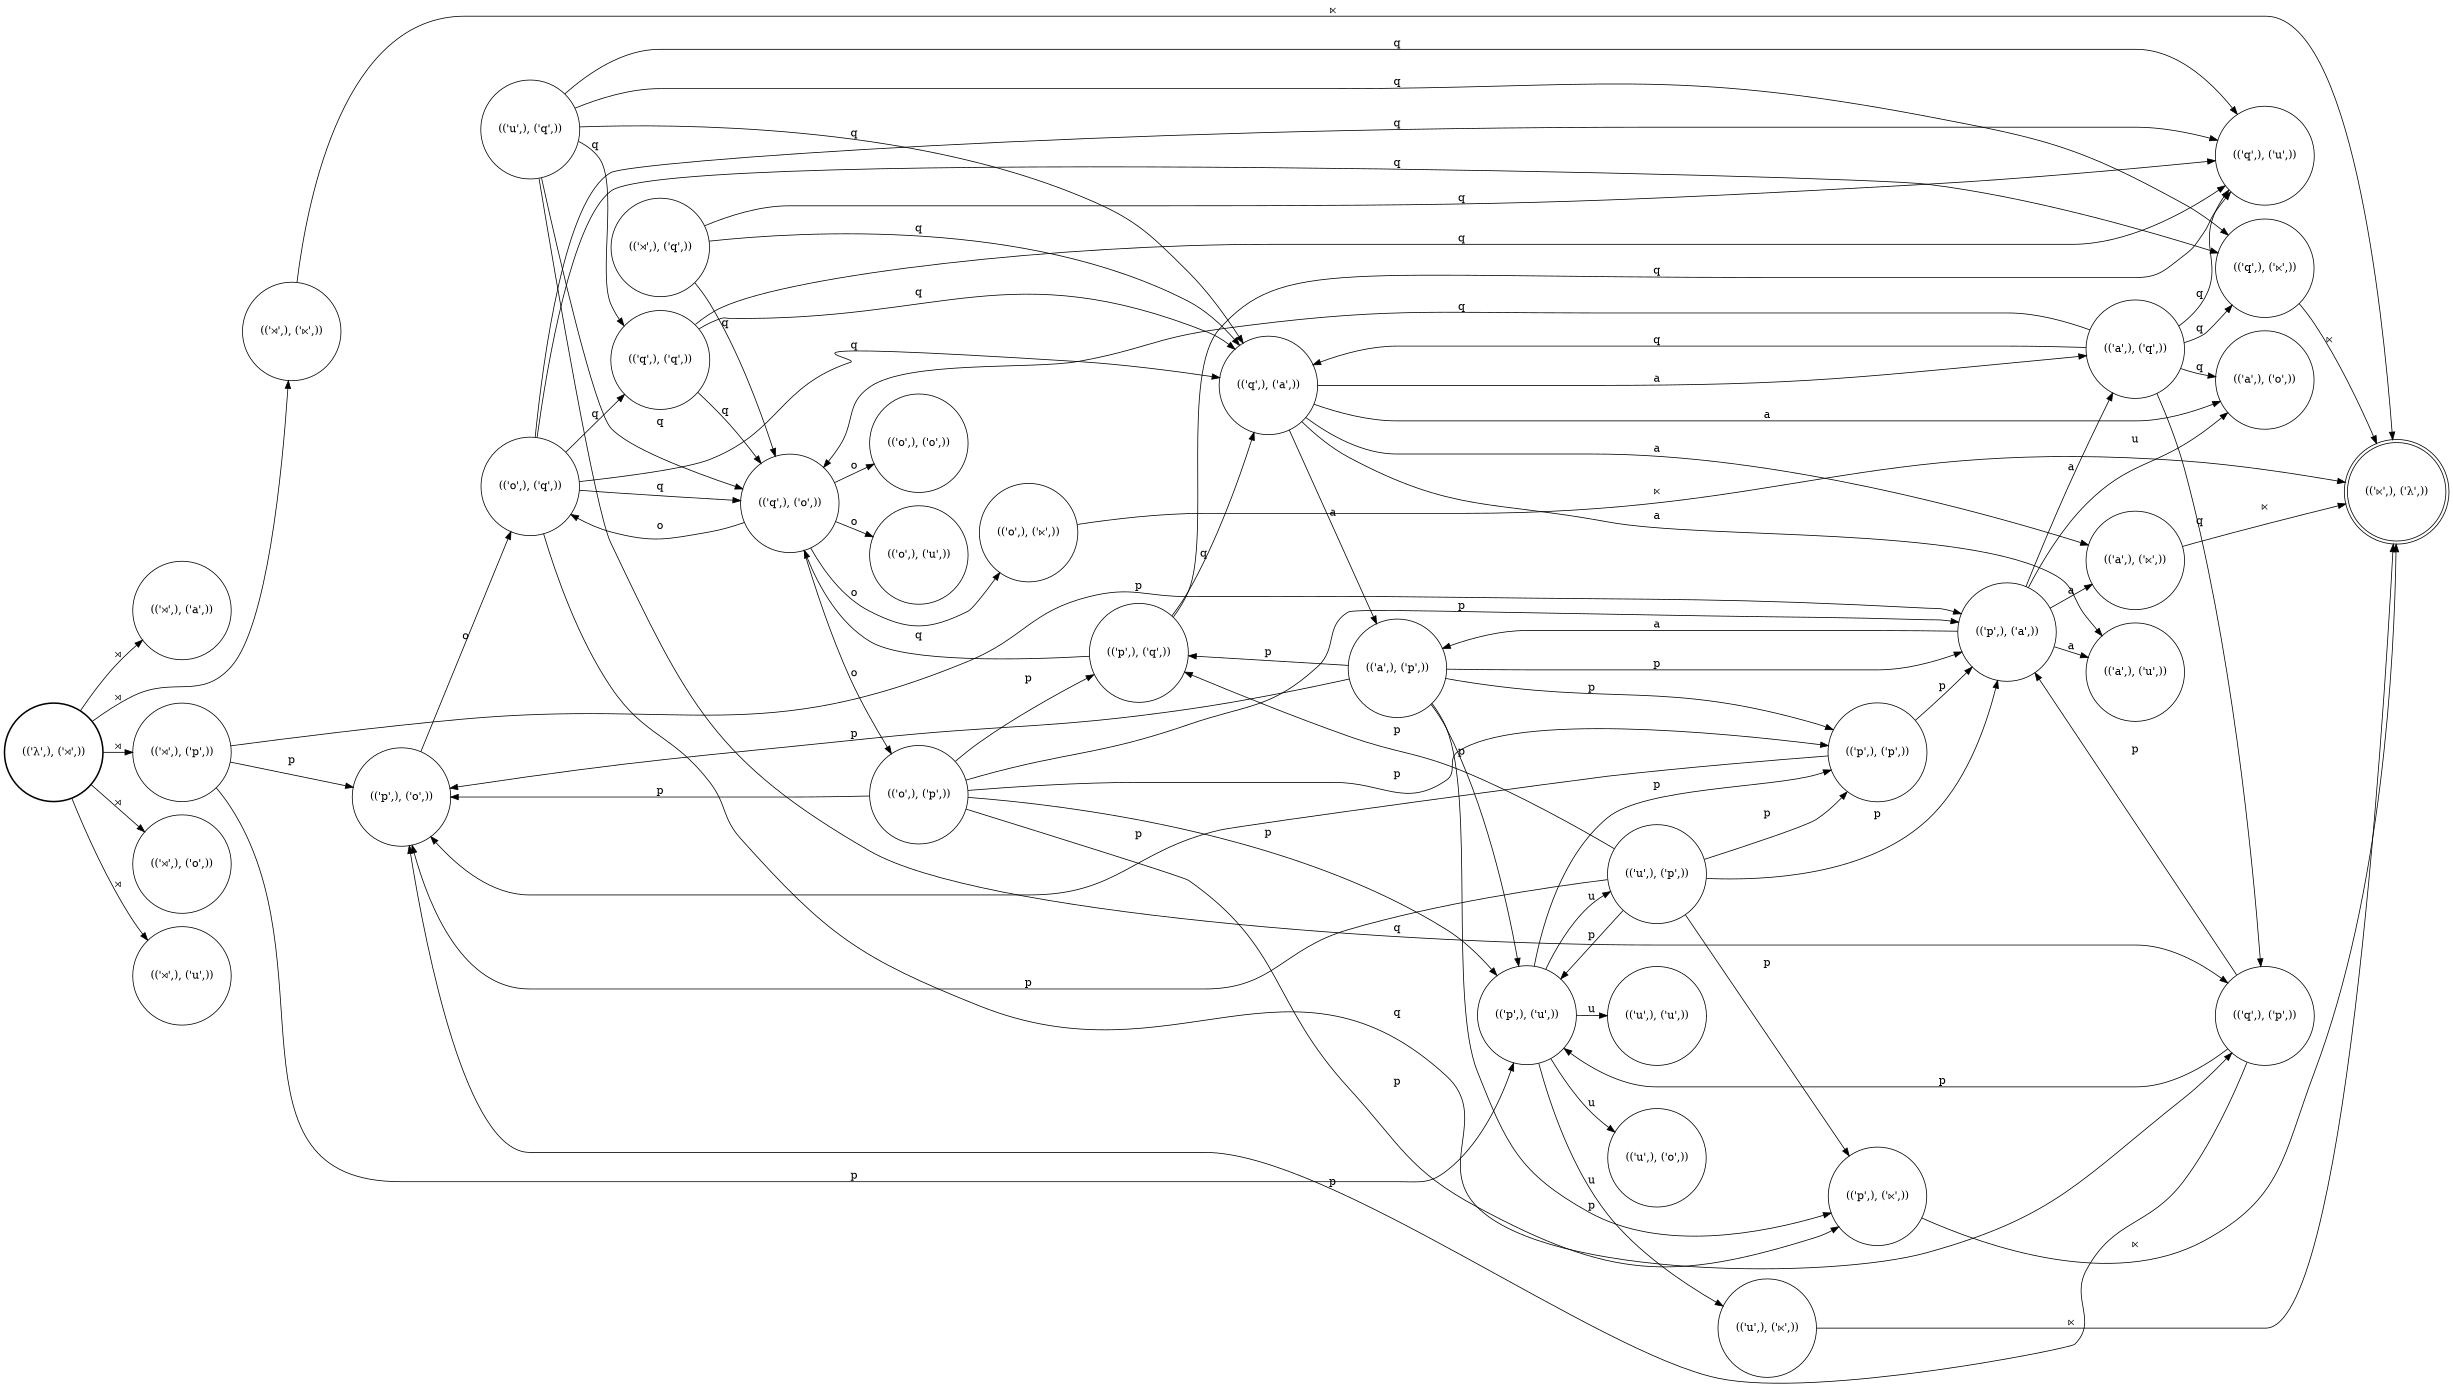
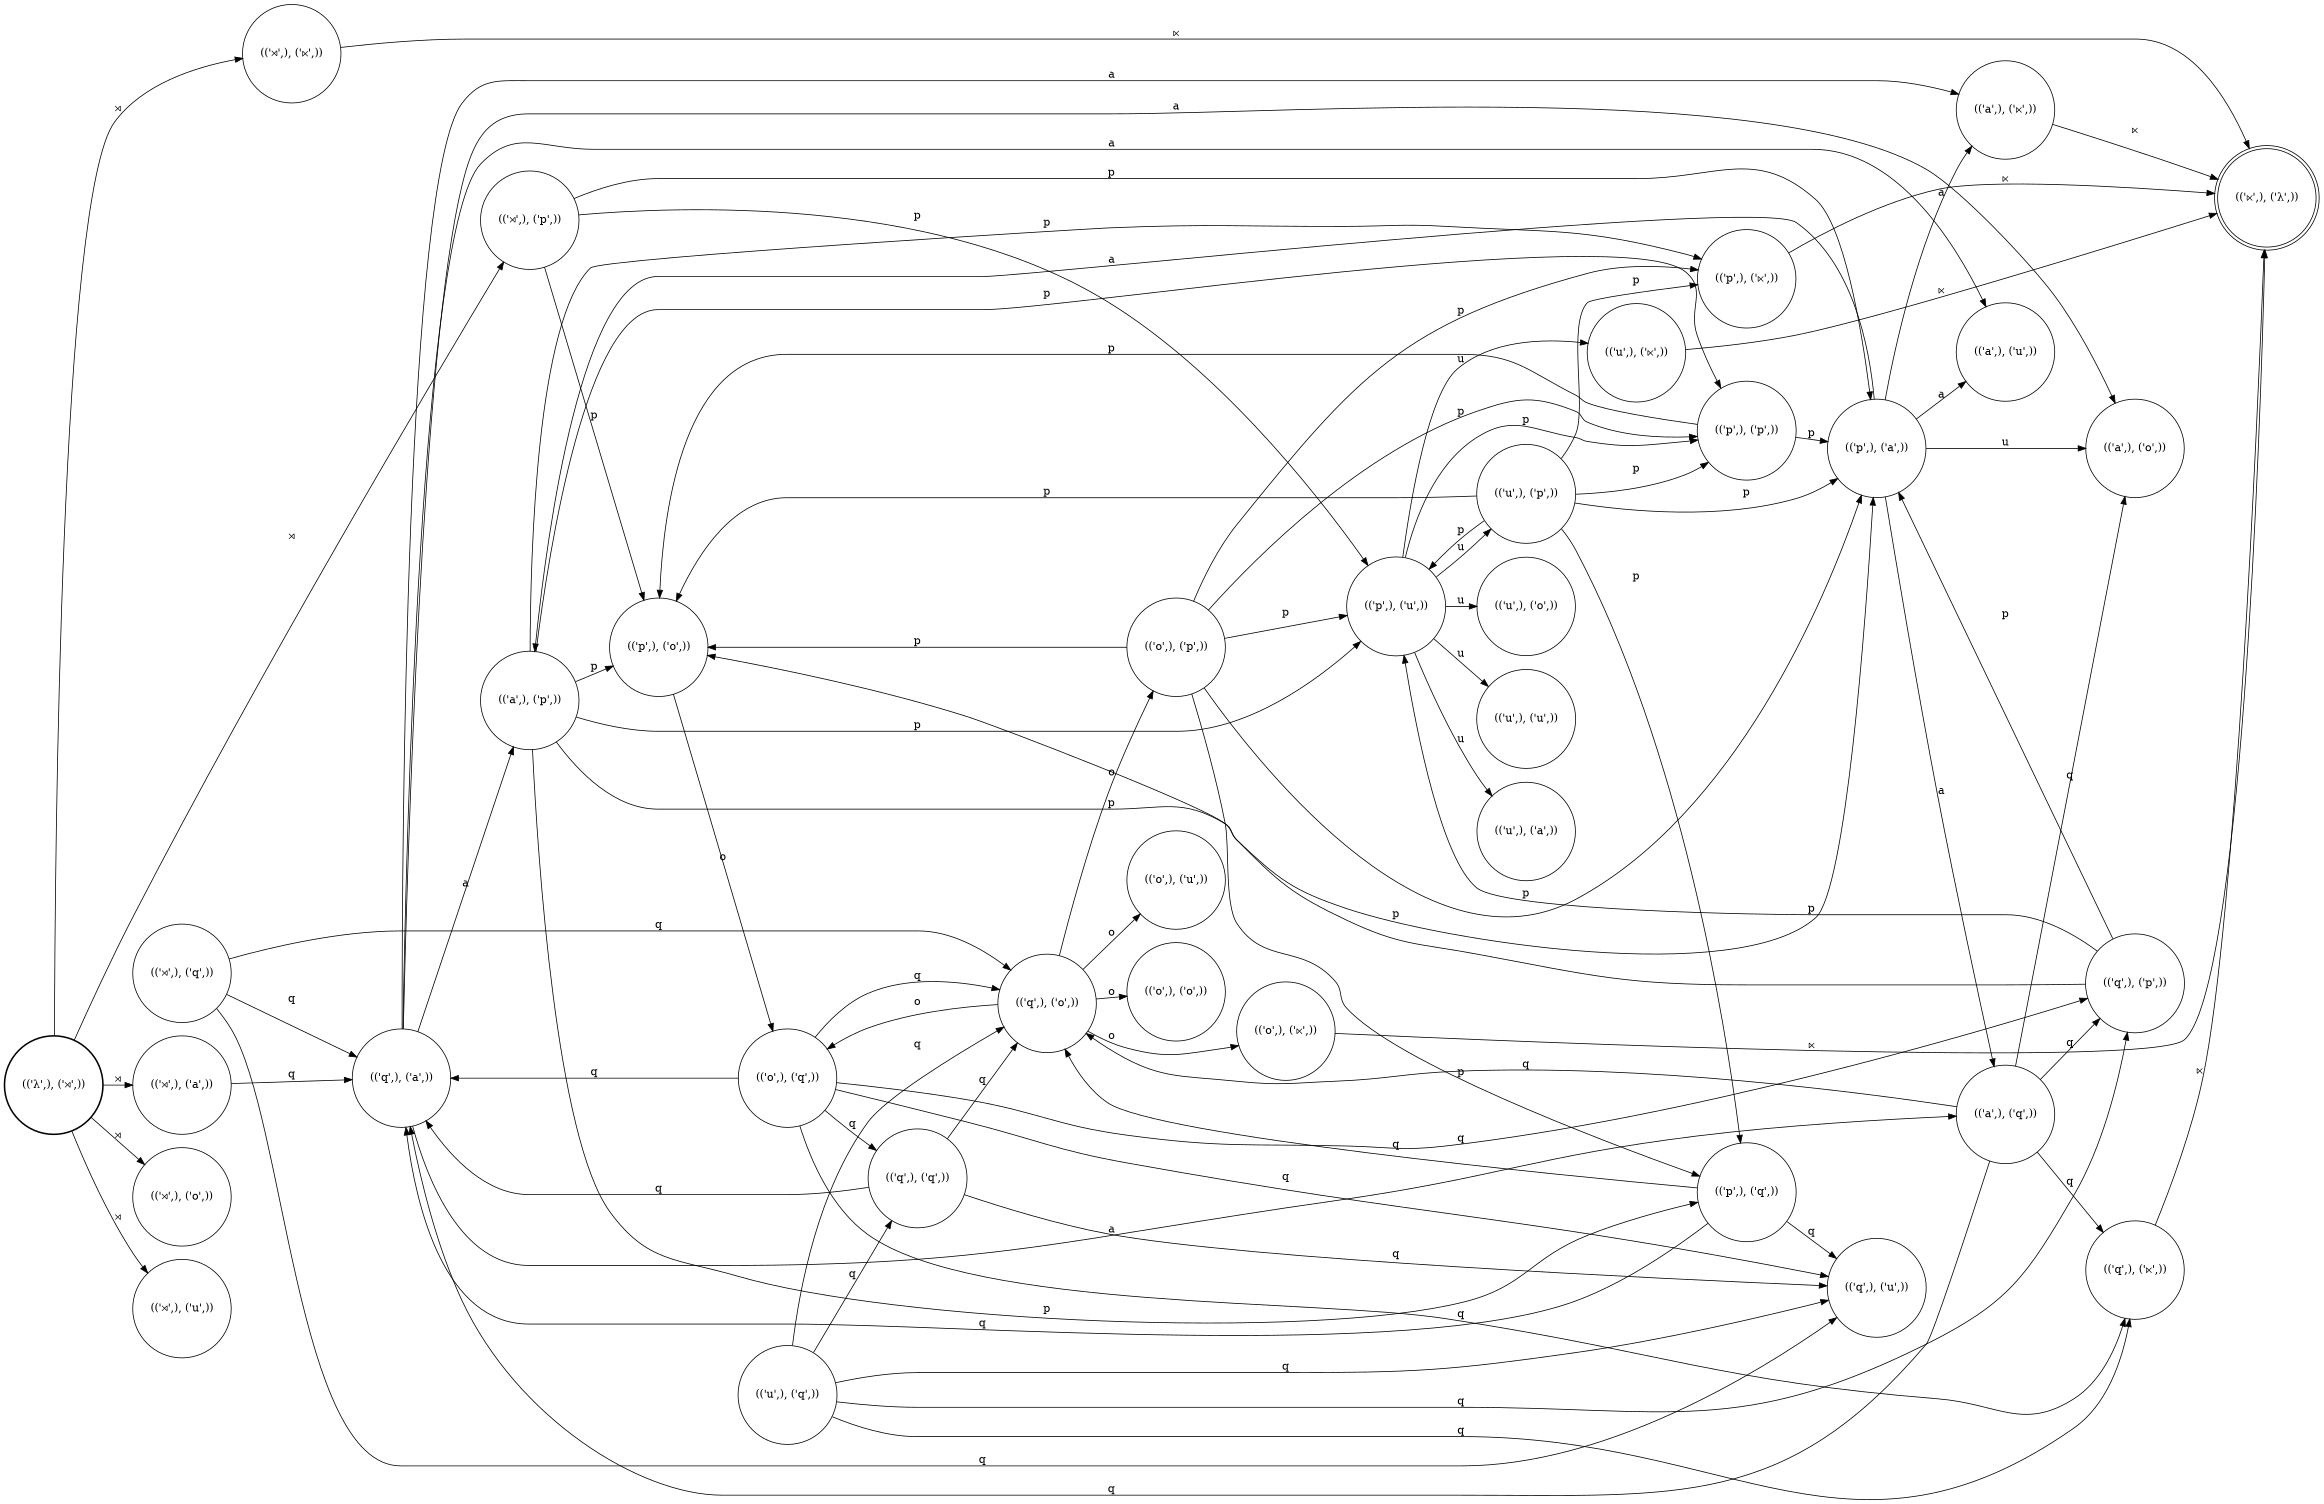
(940, 154) -> (288, 1082)
(2212, 266) -> none
none -> (1526, 831)
